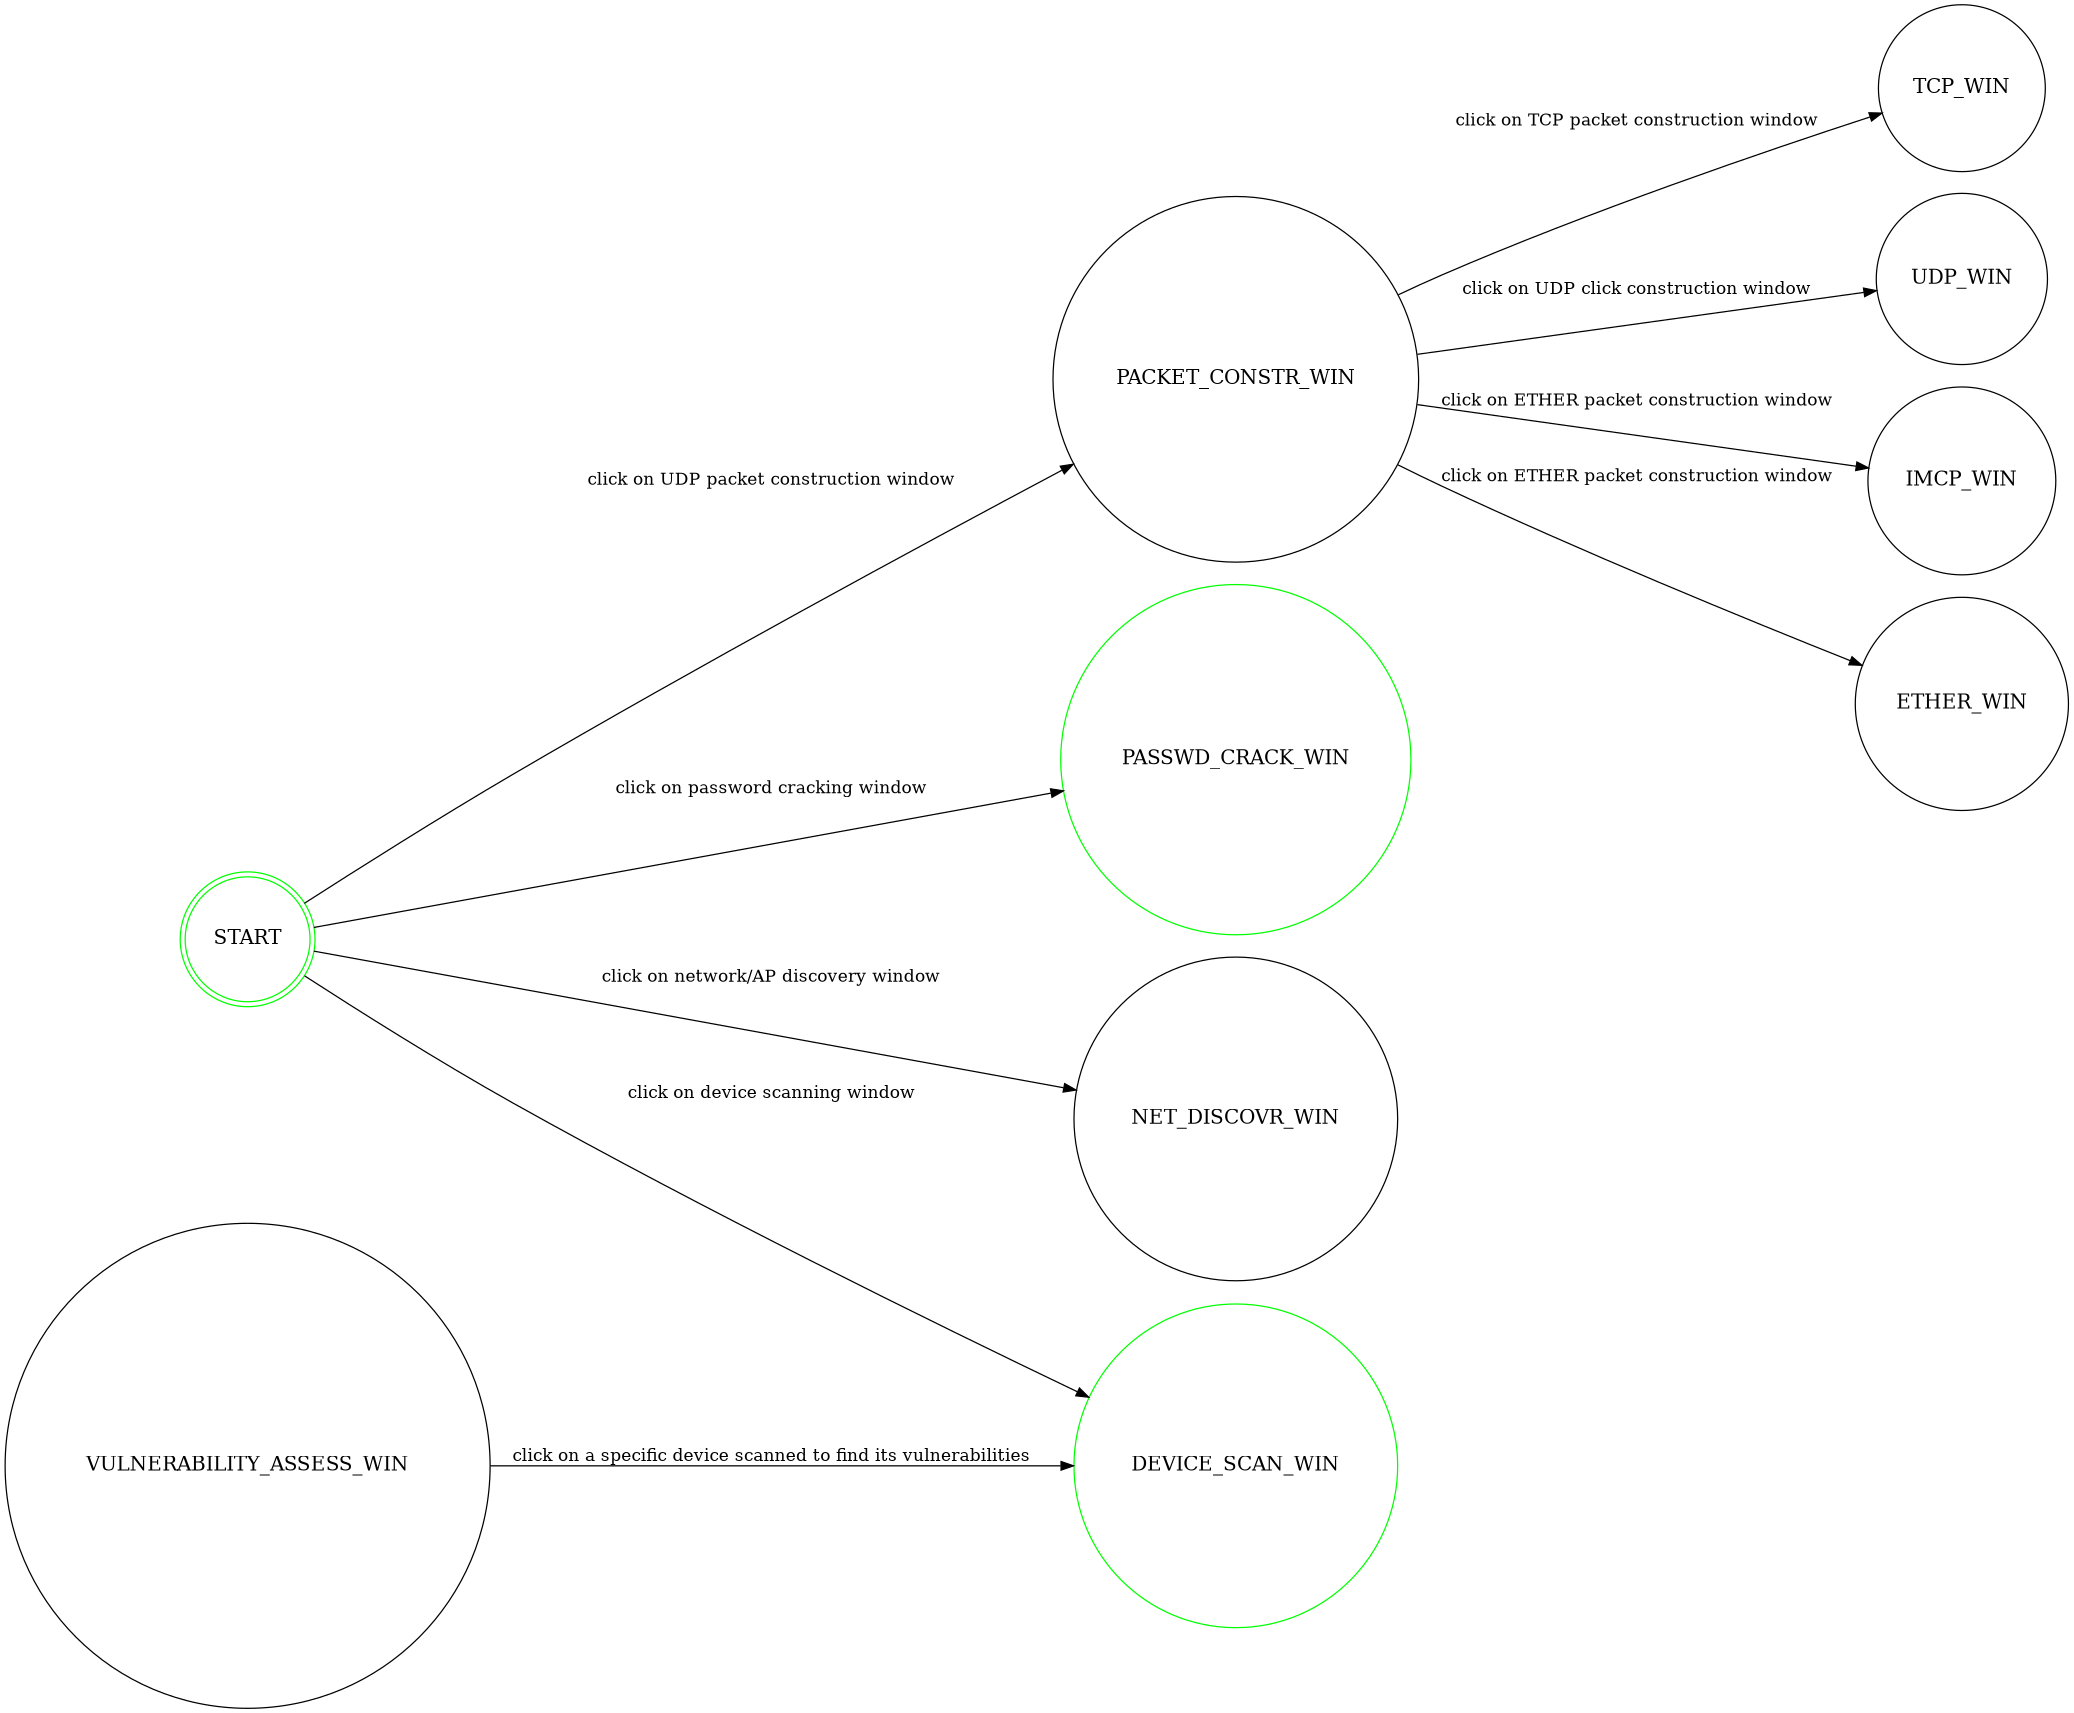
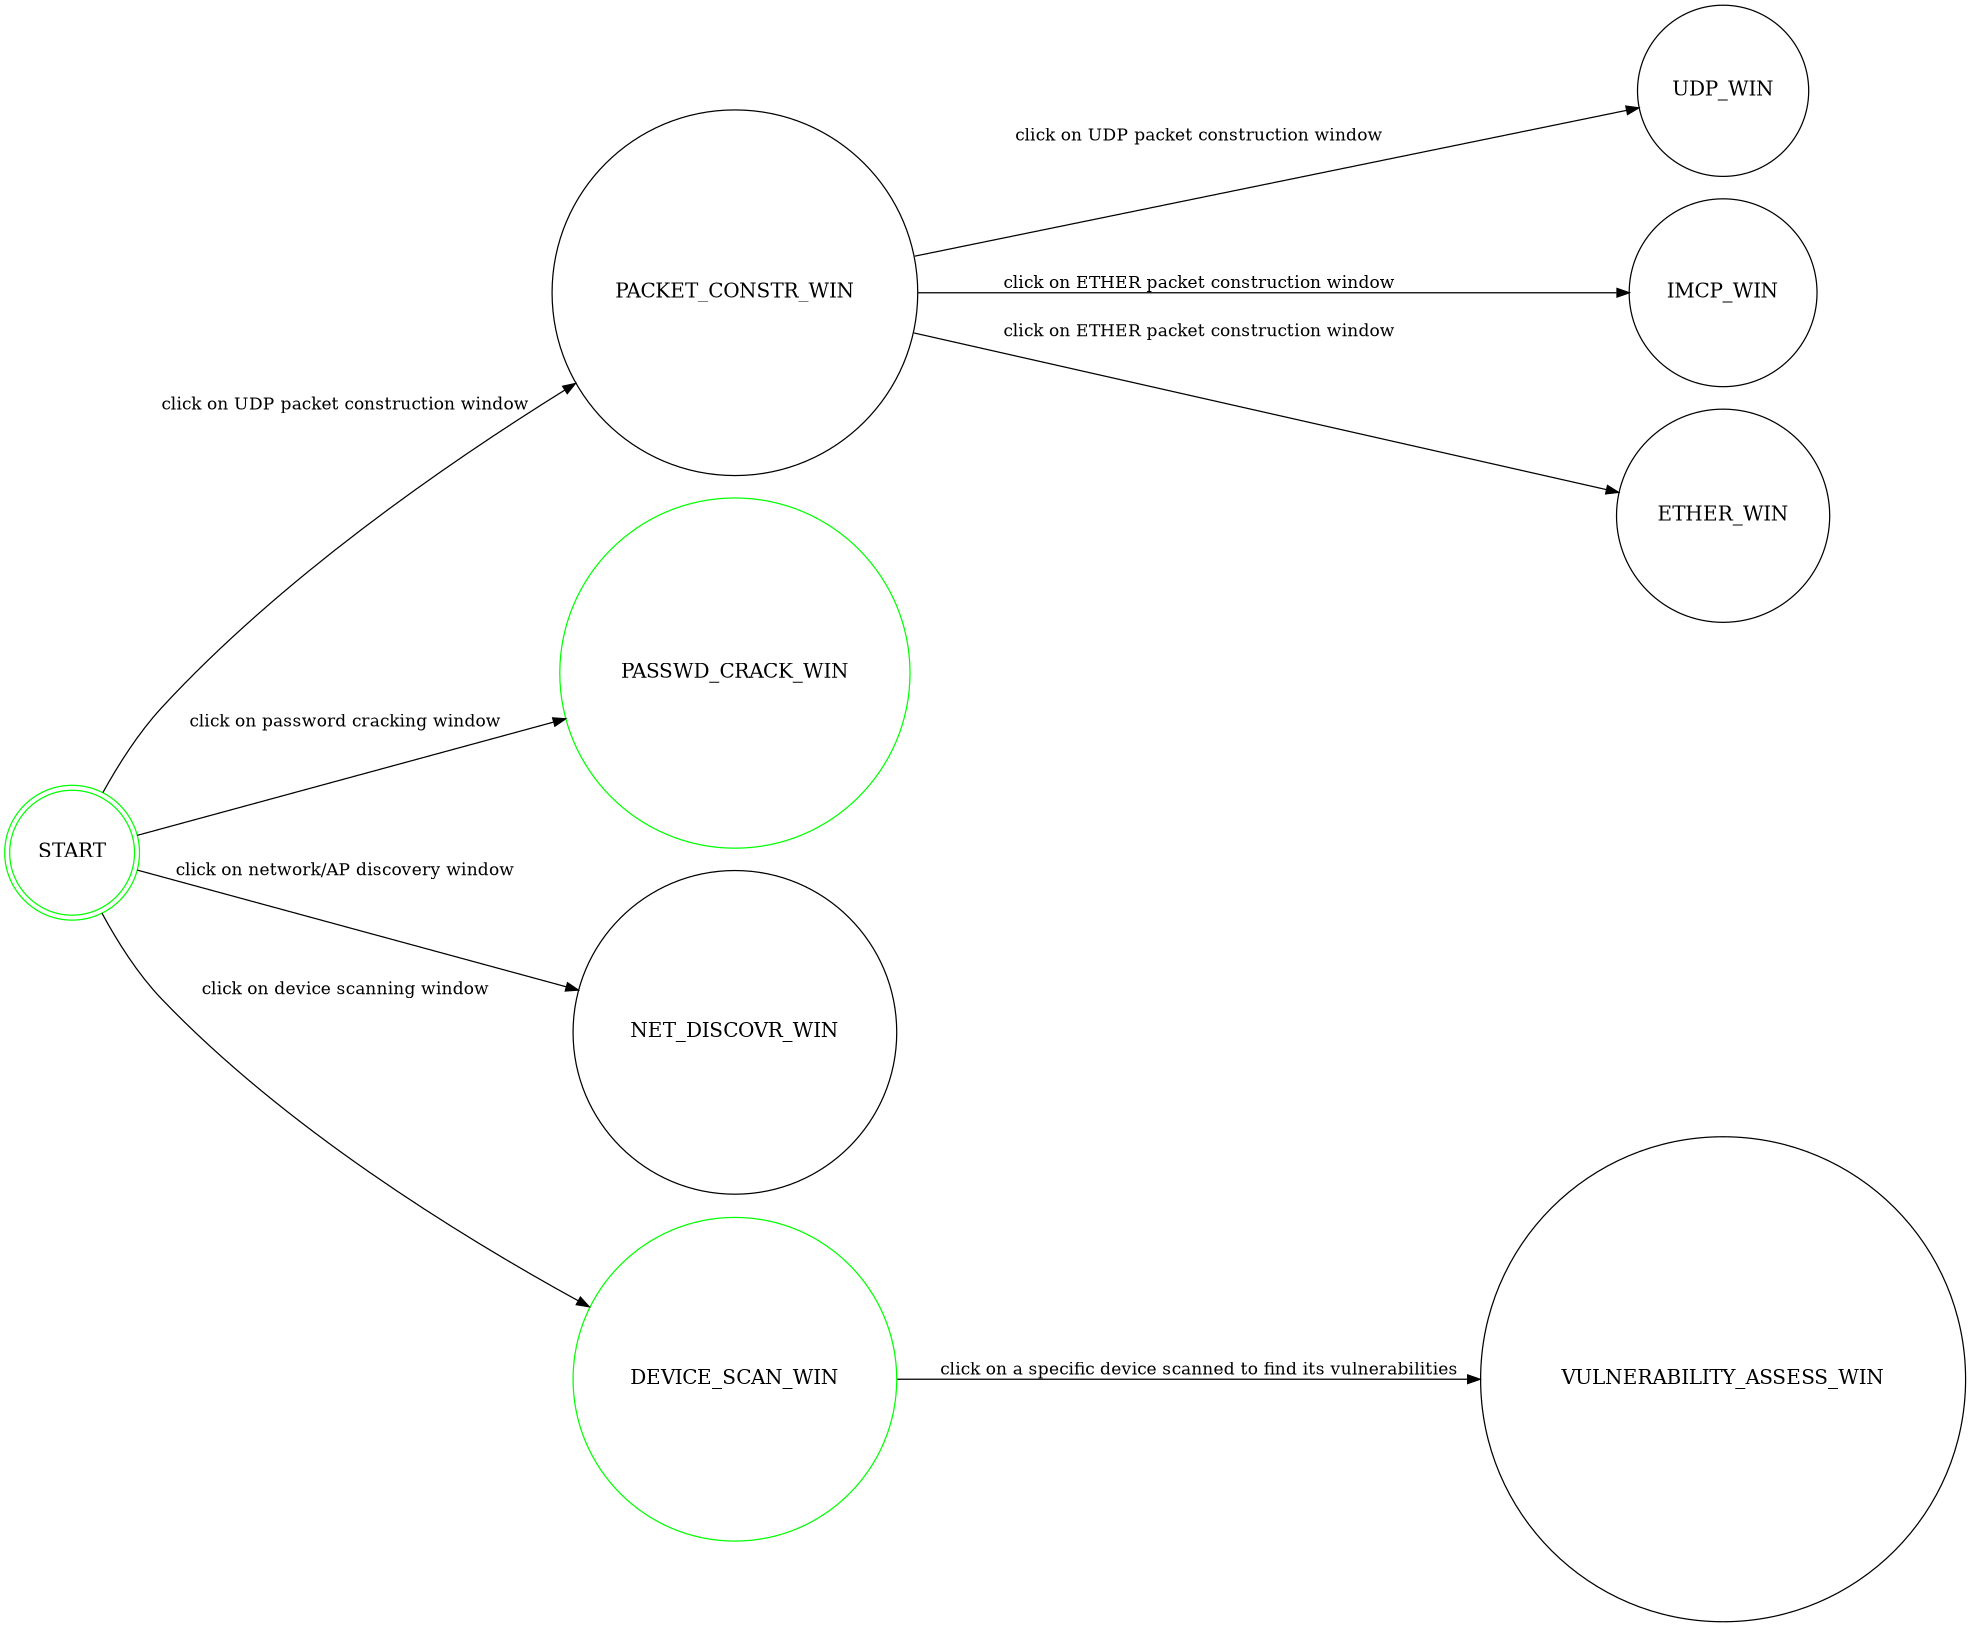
(1962, 88) -> none
(1637, 289) -> (1199, 136)
(776, 1466) -> (1182, 1379)
